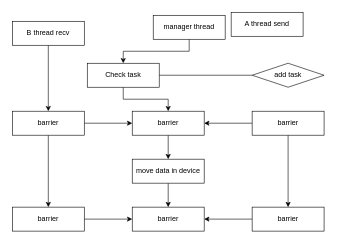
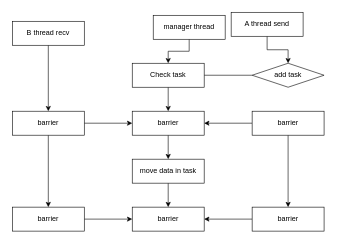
none -> (267, 49)
(123, 75) -> (168, 75)
(168, 171) -> (168, 171)
